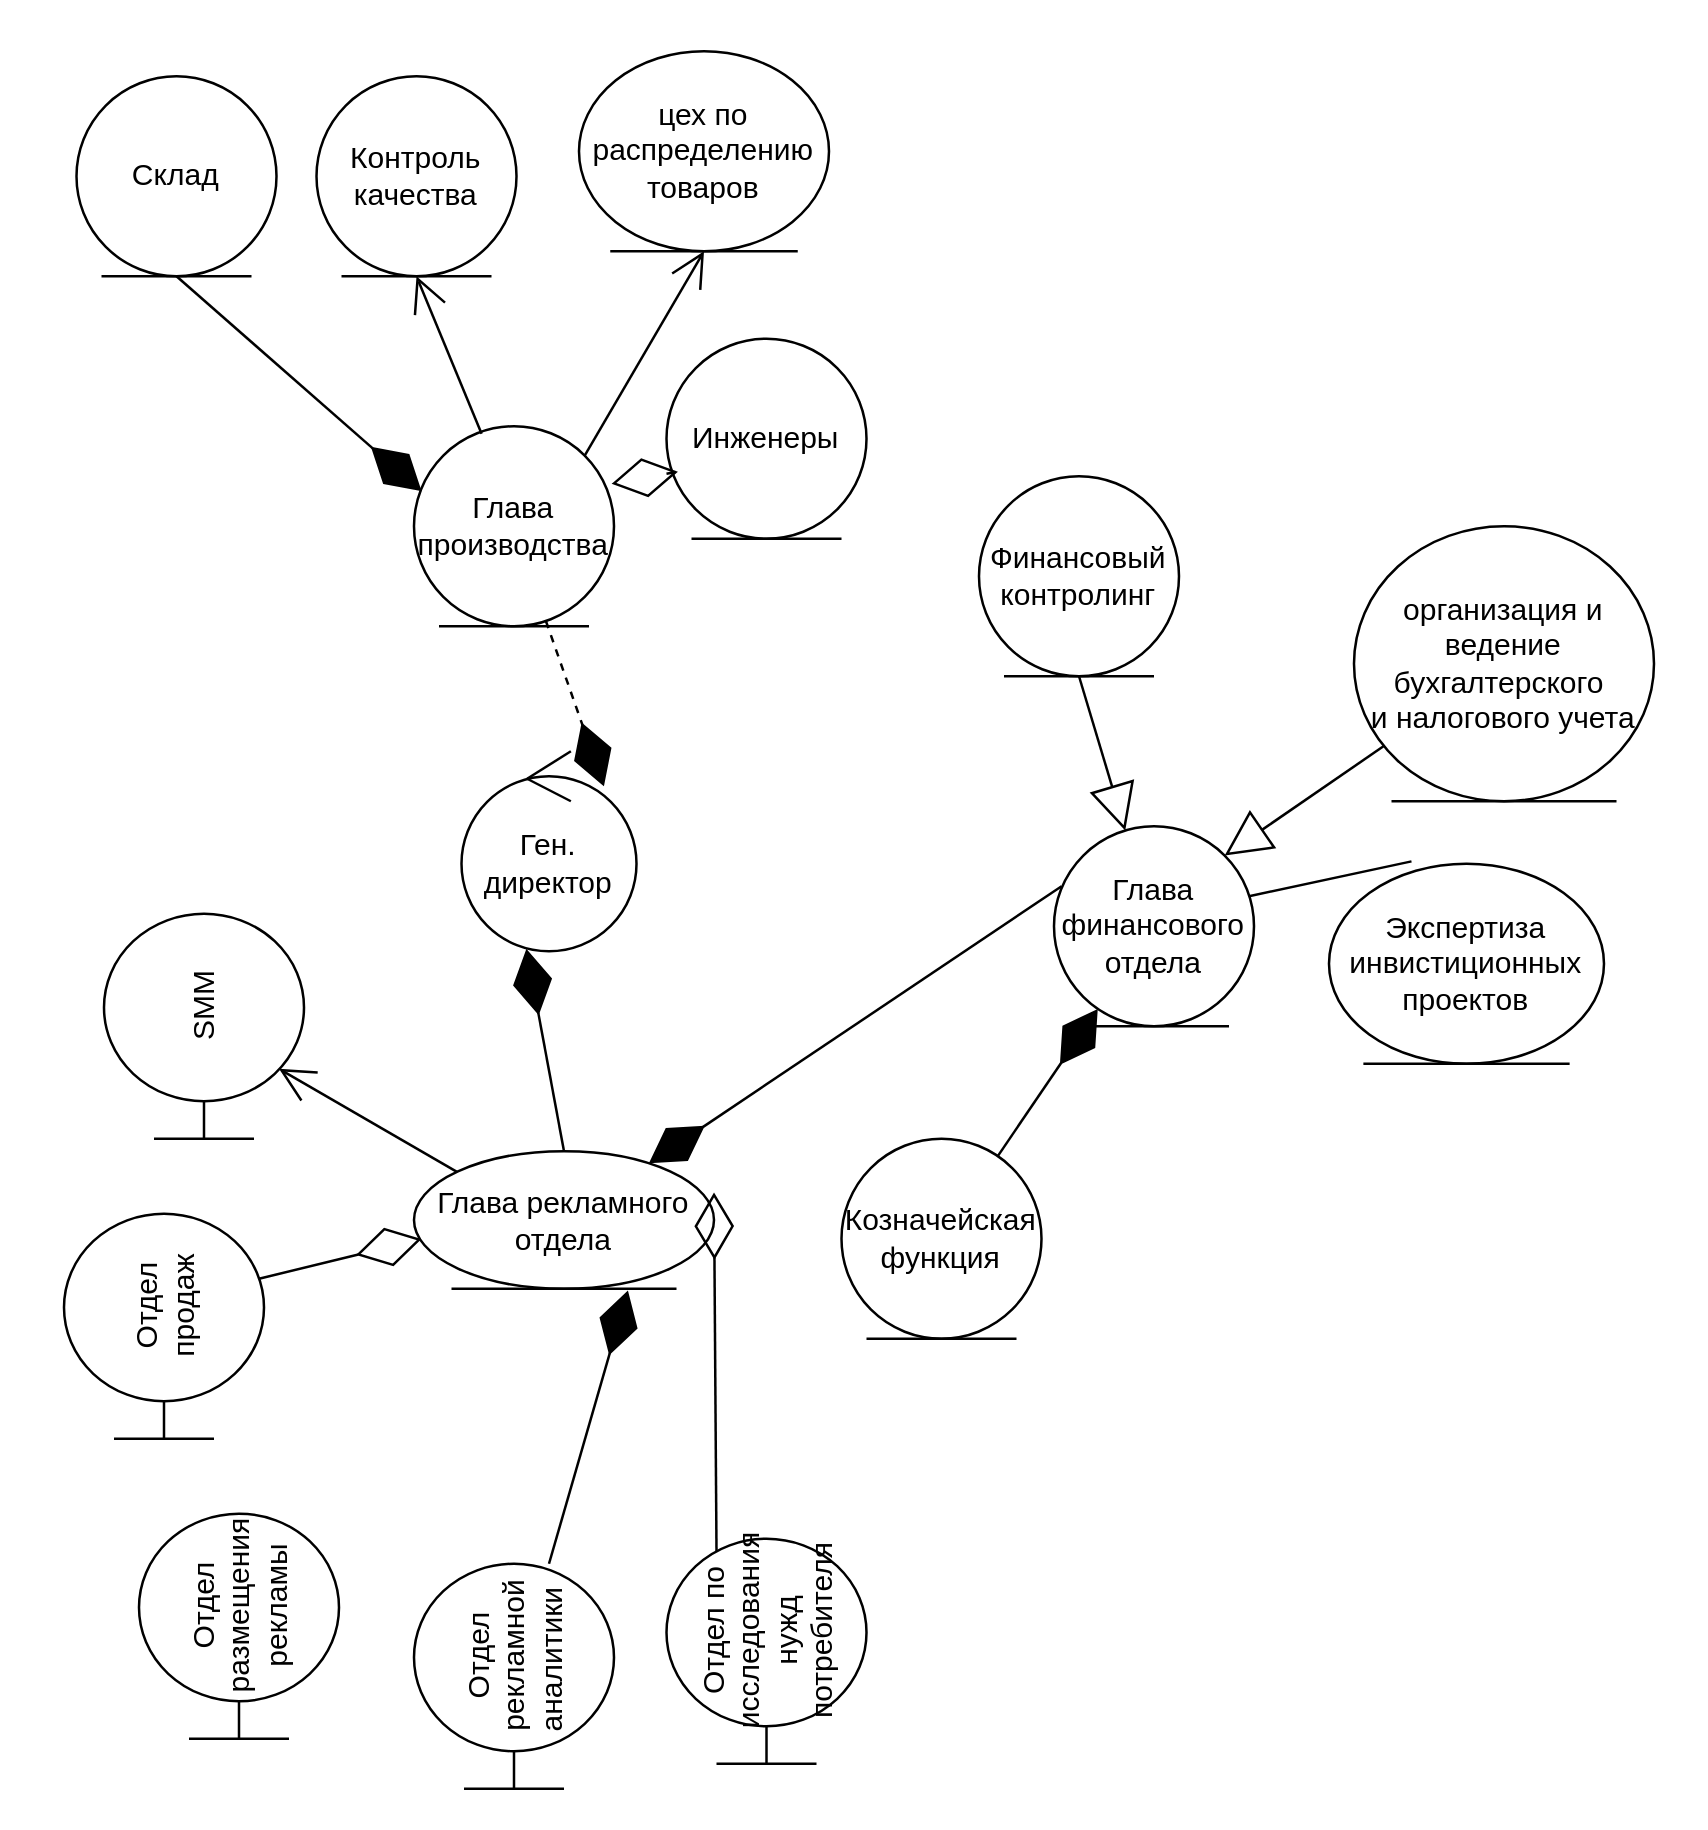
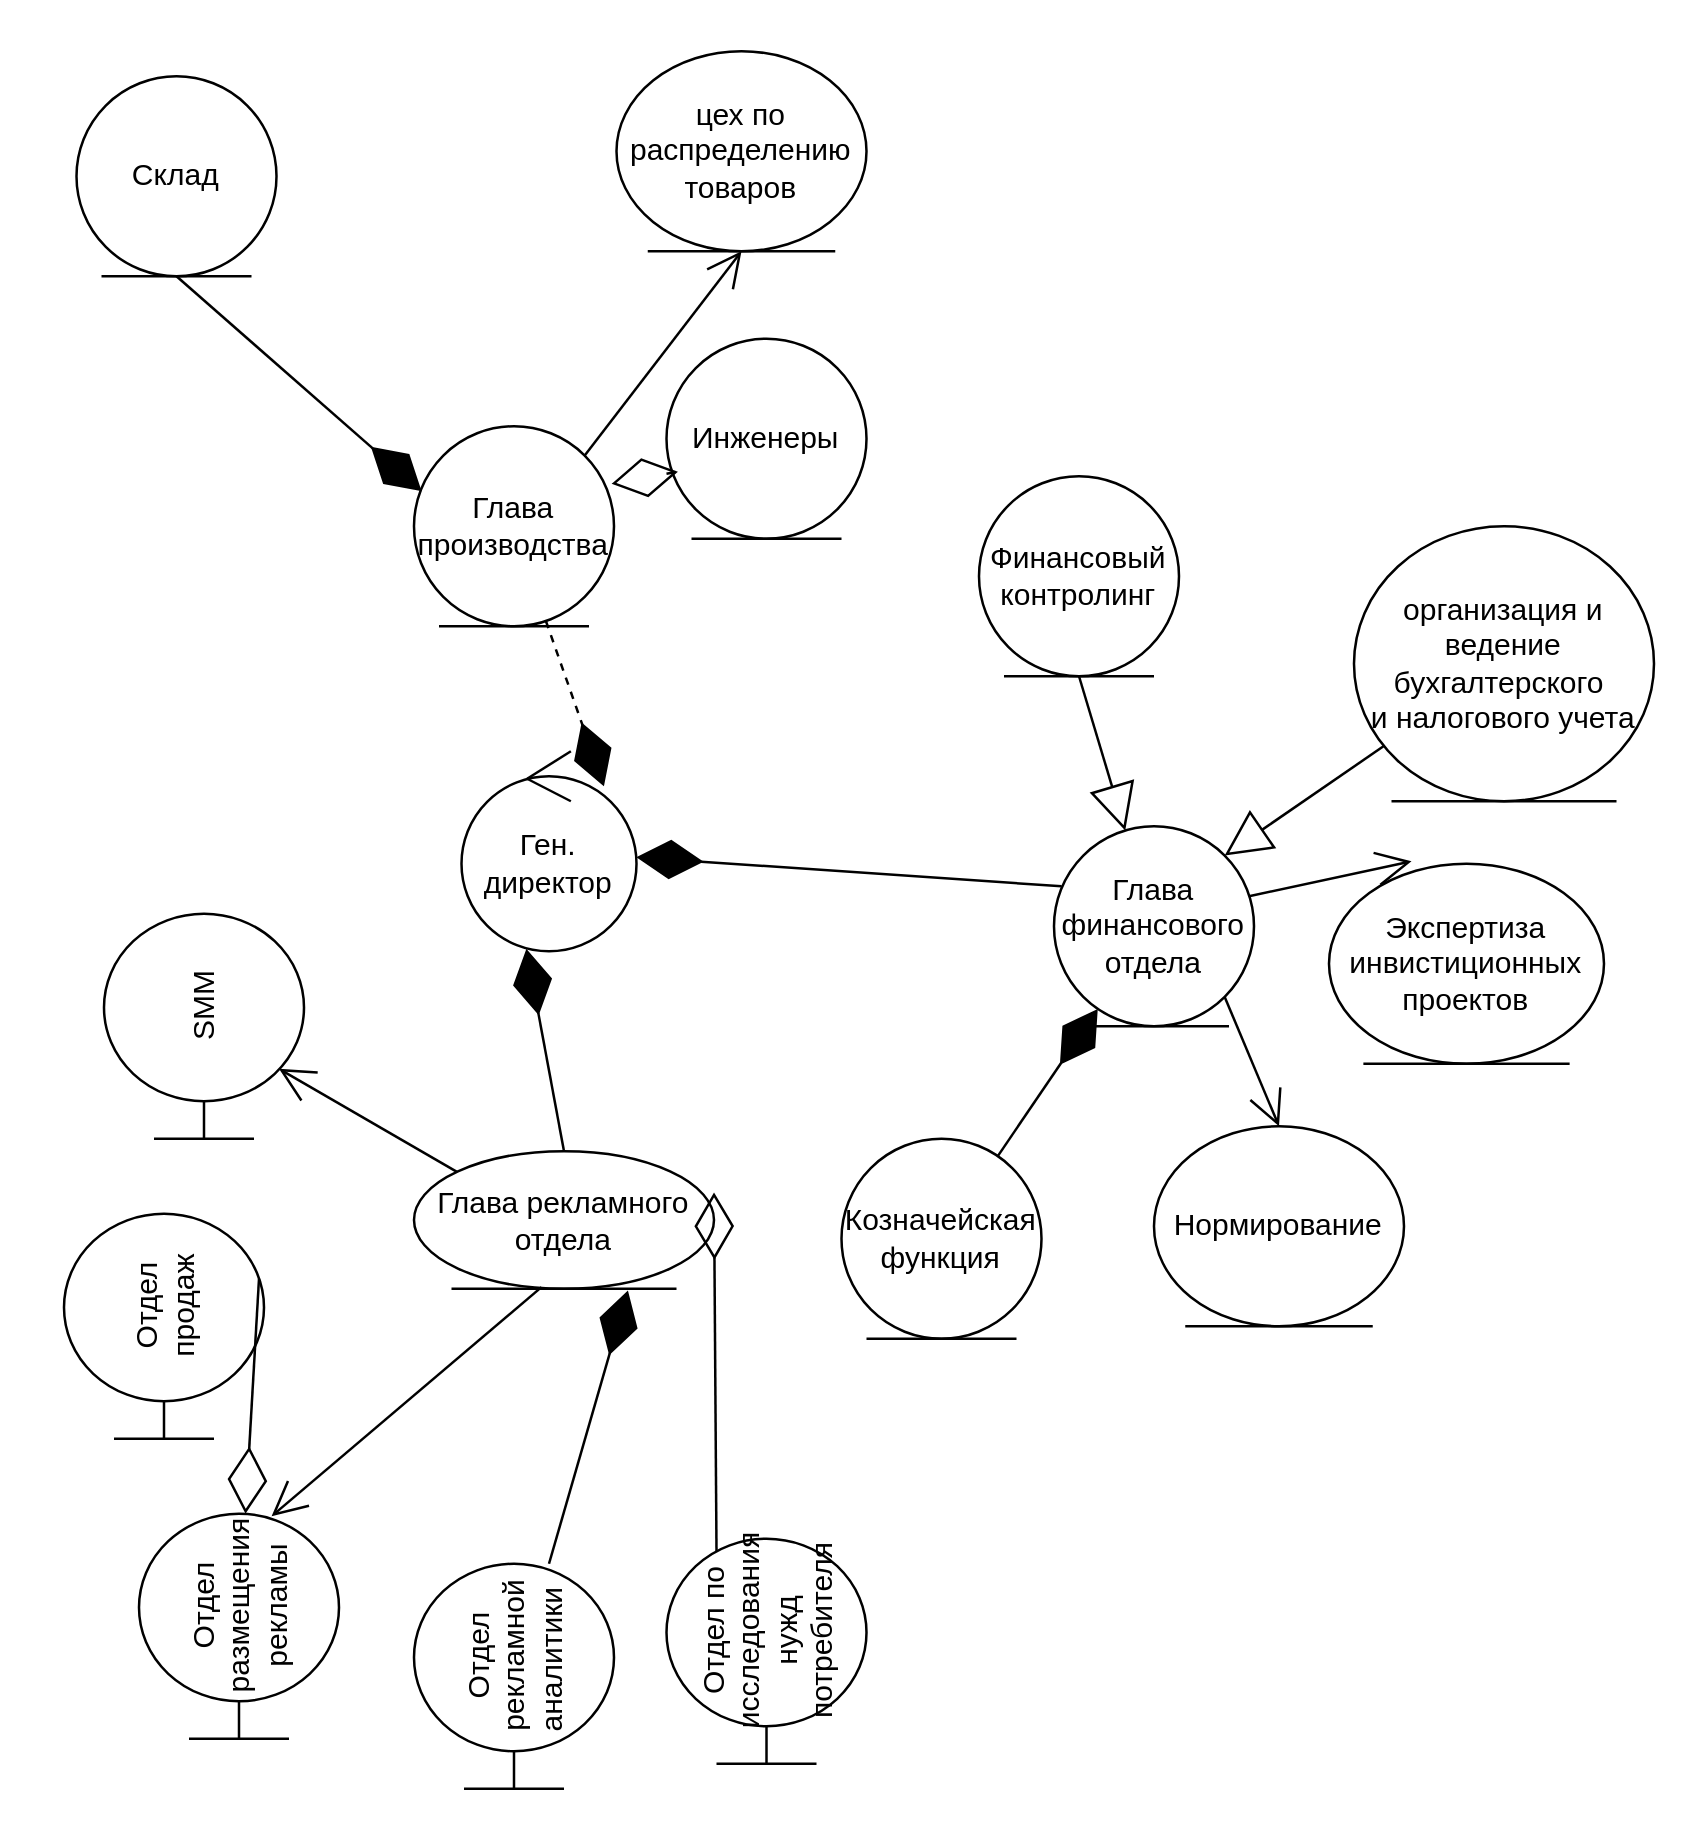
(704, 151) -> (741, 151)
(416, 176) -> none
(450, 358) -> none
(1404, 863) -> (1402, 863)
(882, 1007) -> (882, 874)
none -> (1251, 1059)
none -> (1279, 1226)
(308, 1267) -> (254, 1364)
none -> (405, 1402)
